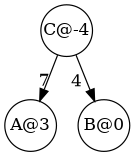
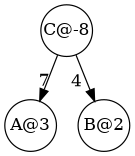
(67, 31) -> (67, 31)
(104, 126) -> (104, 126)
